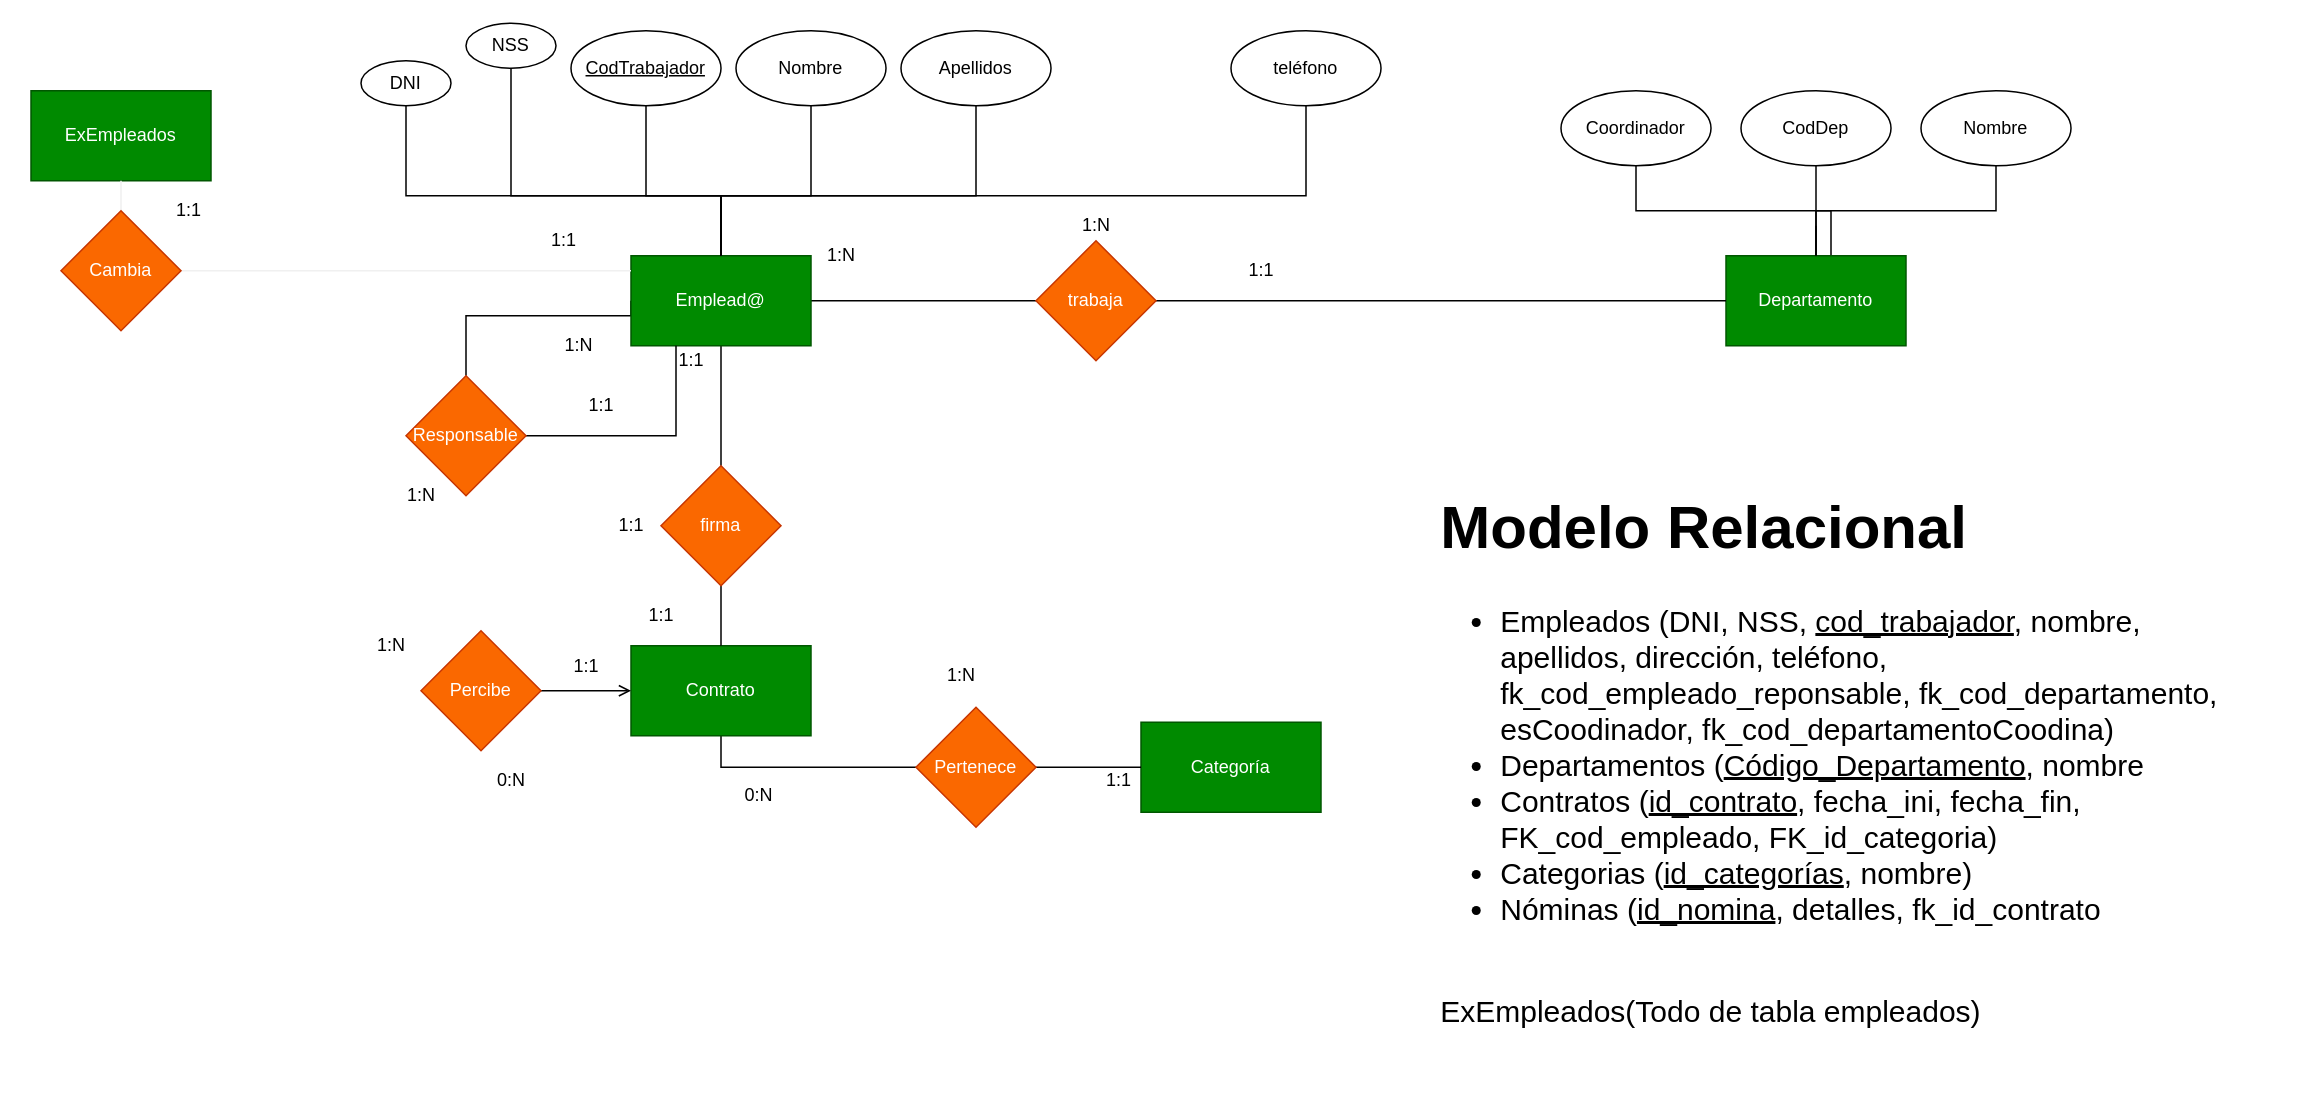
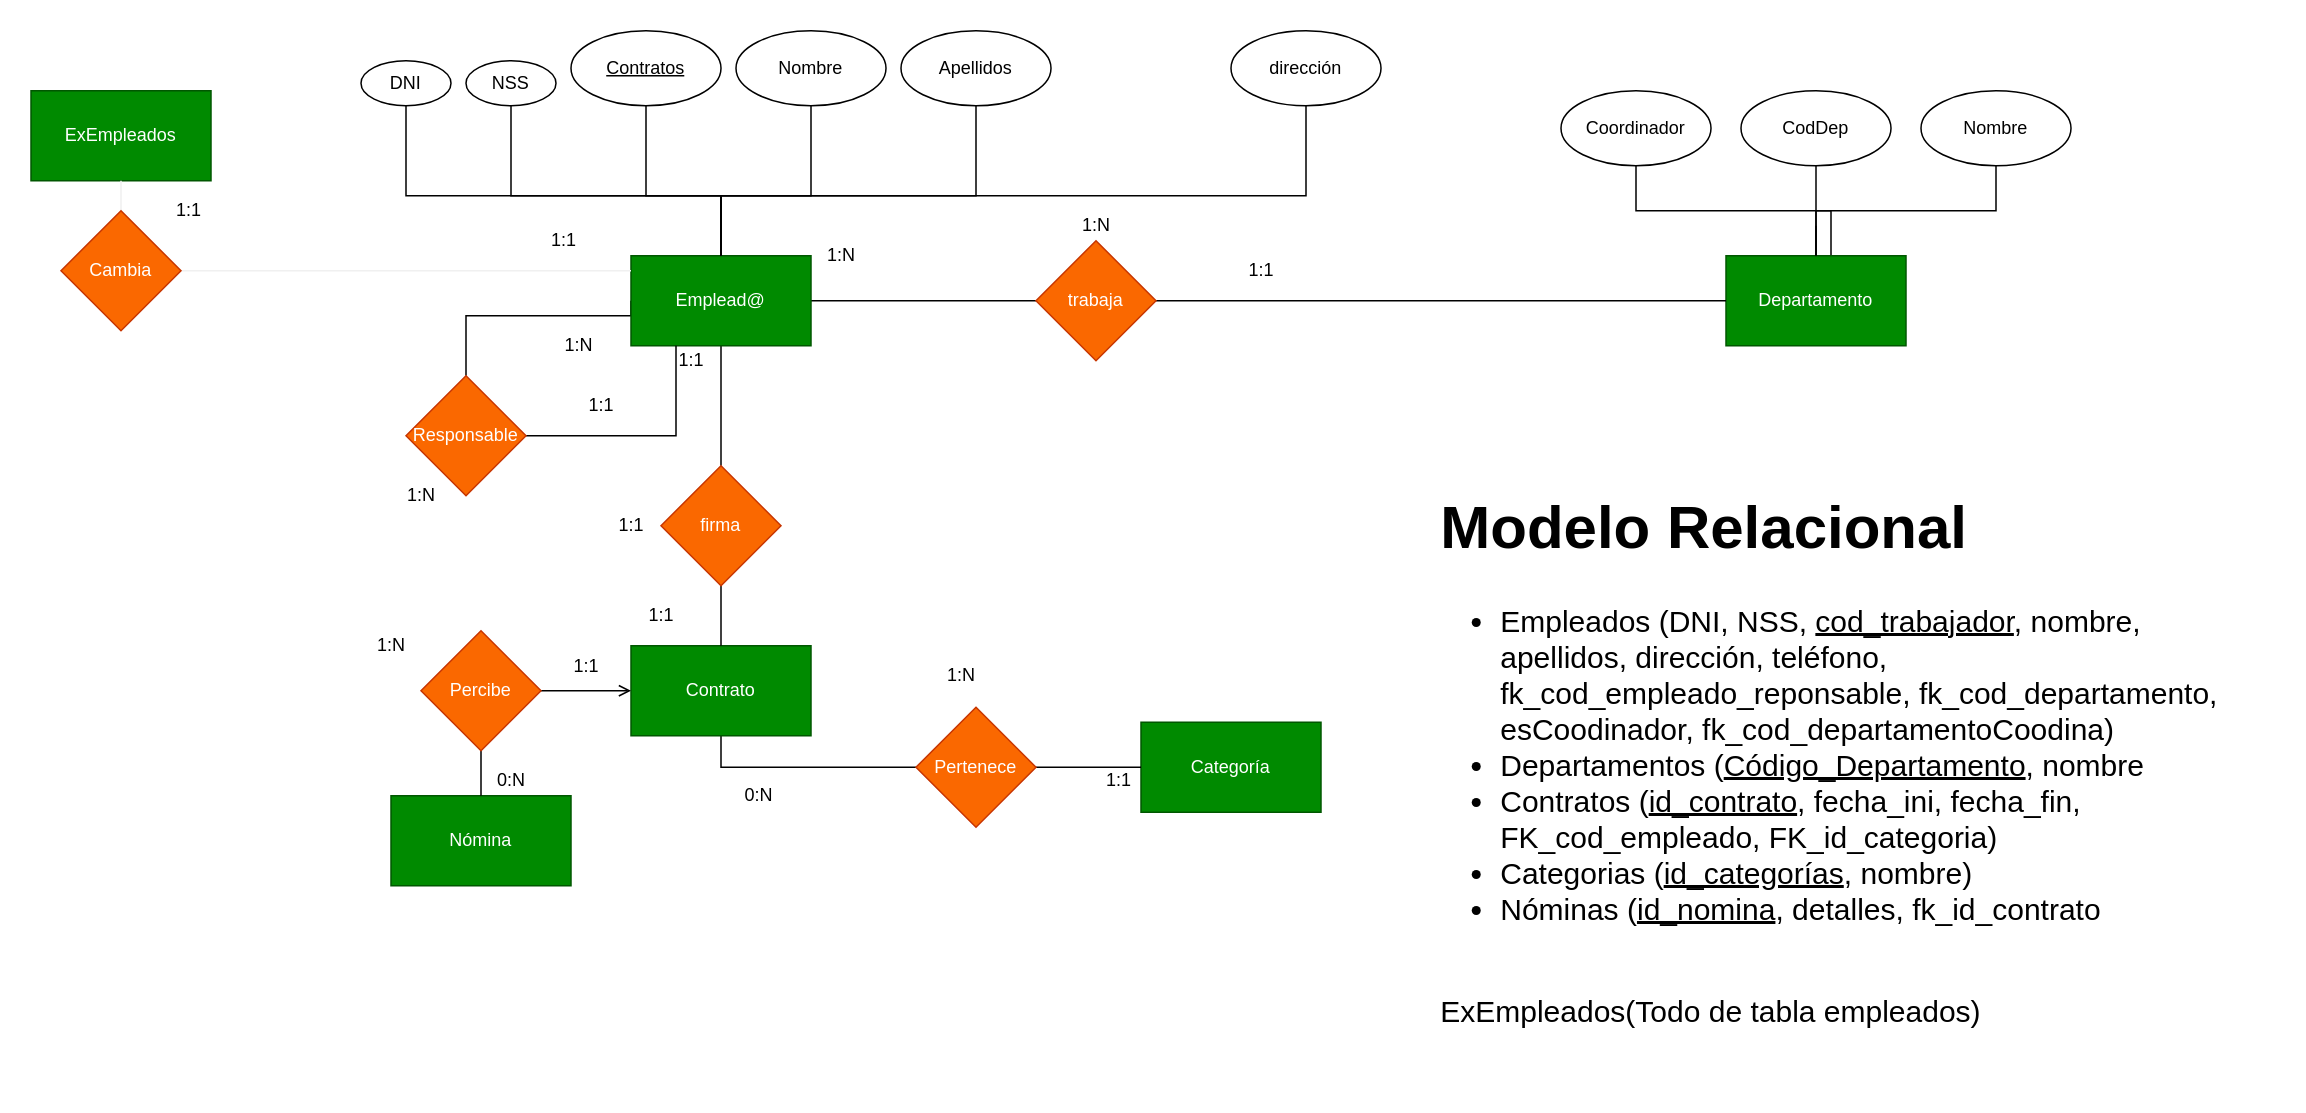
(511, 46) -> (511, 83)
(646, 68) -> (646, 68)
(1306, 68) -> (1306, 68)
none -> (481, 774)
none -> (481, 841)
